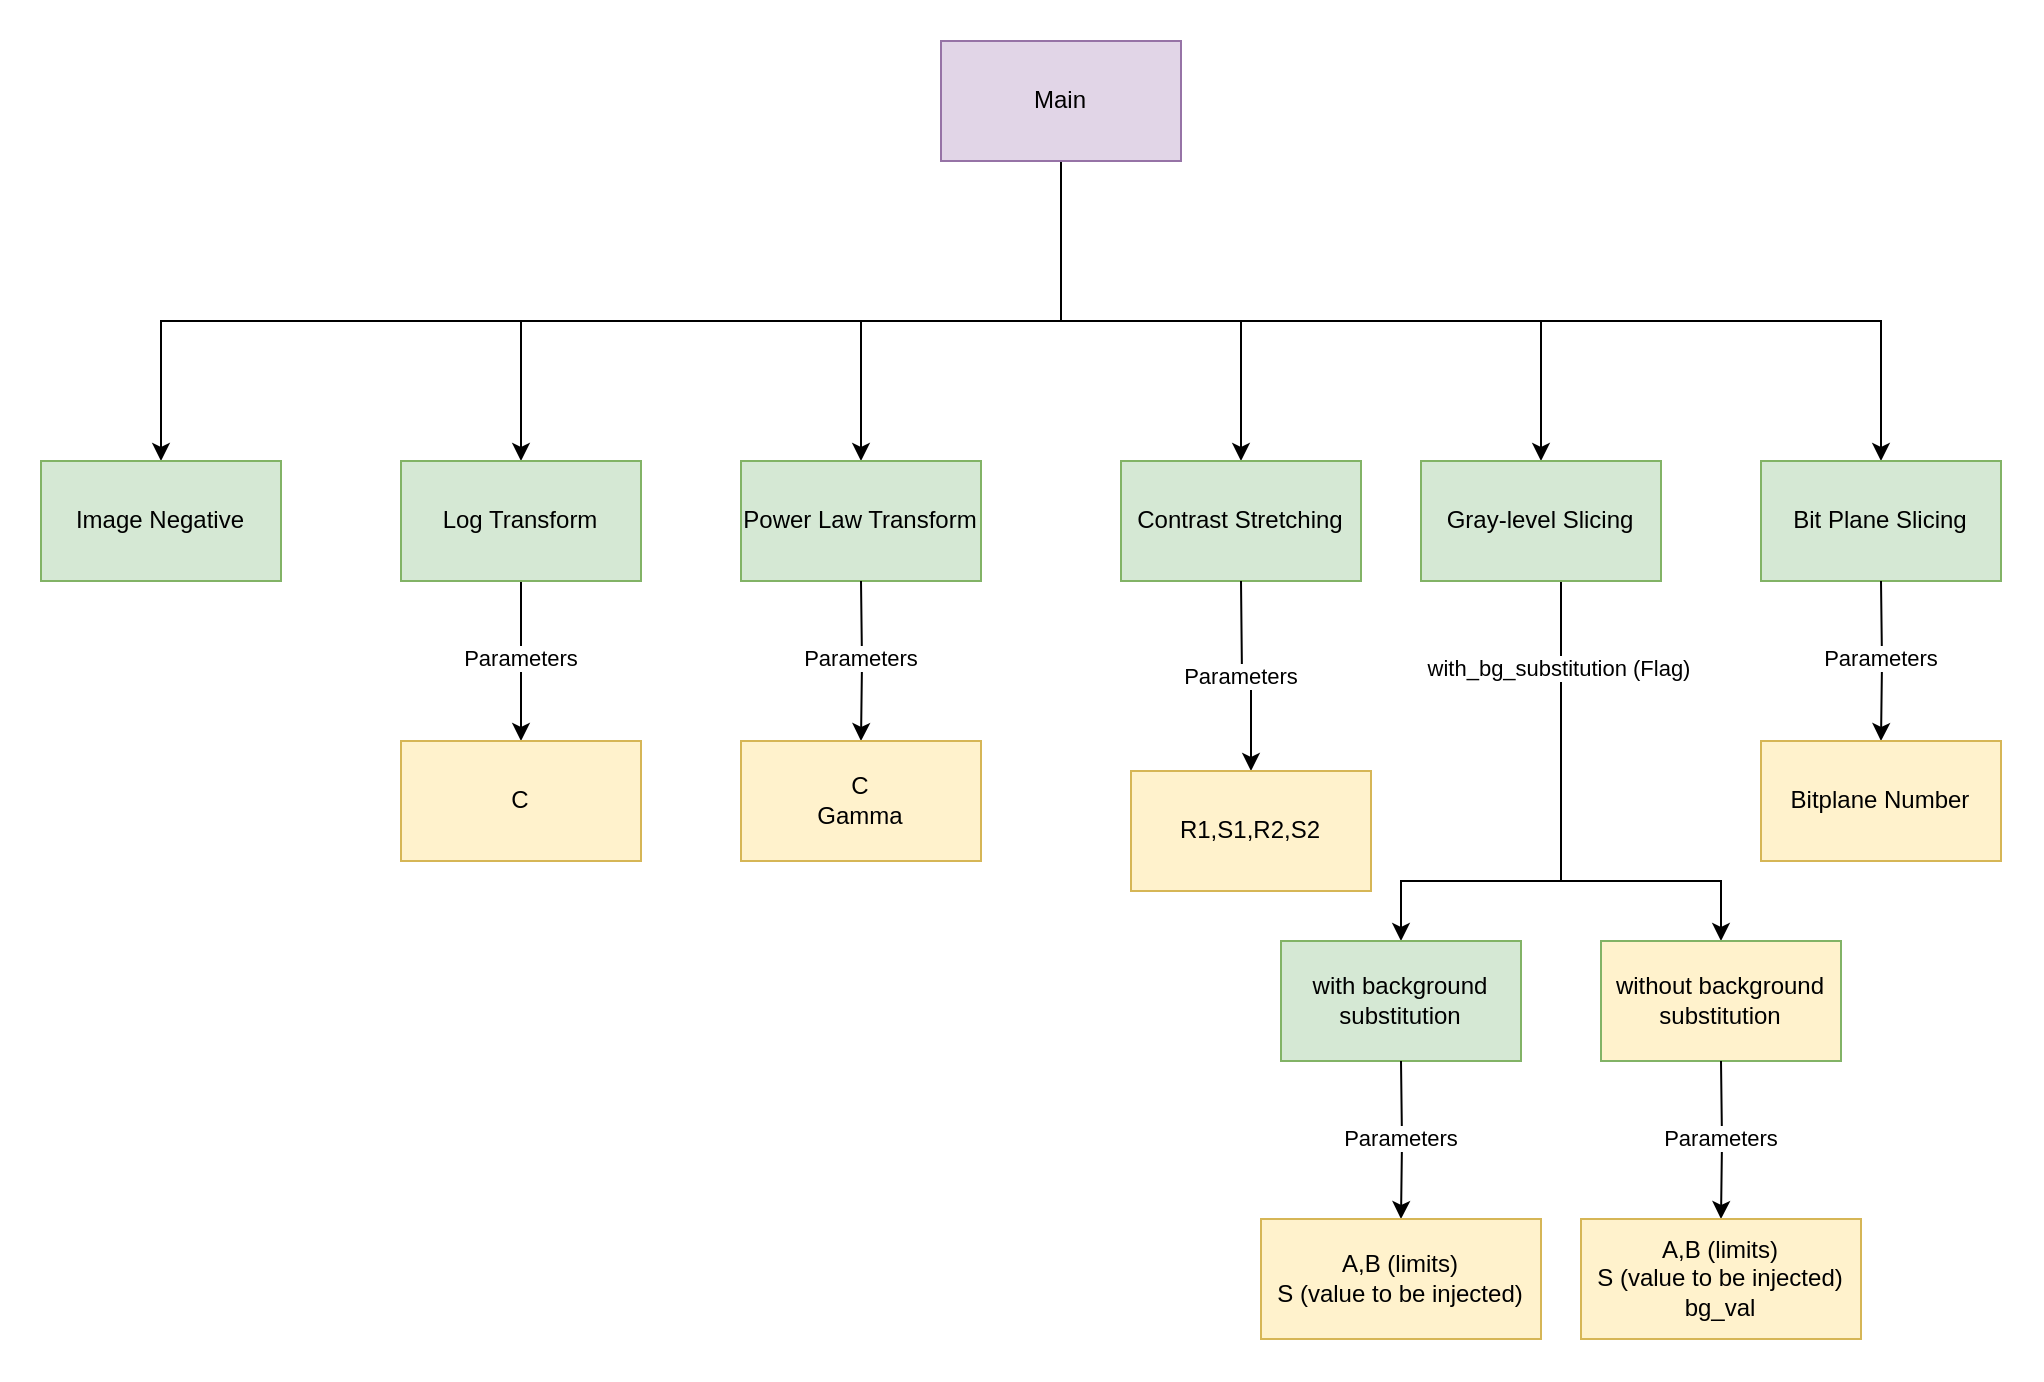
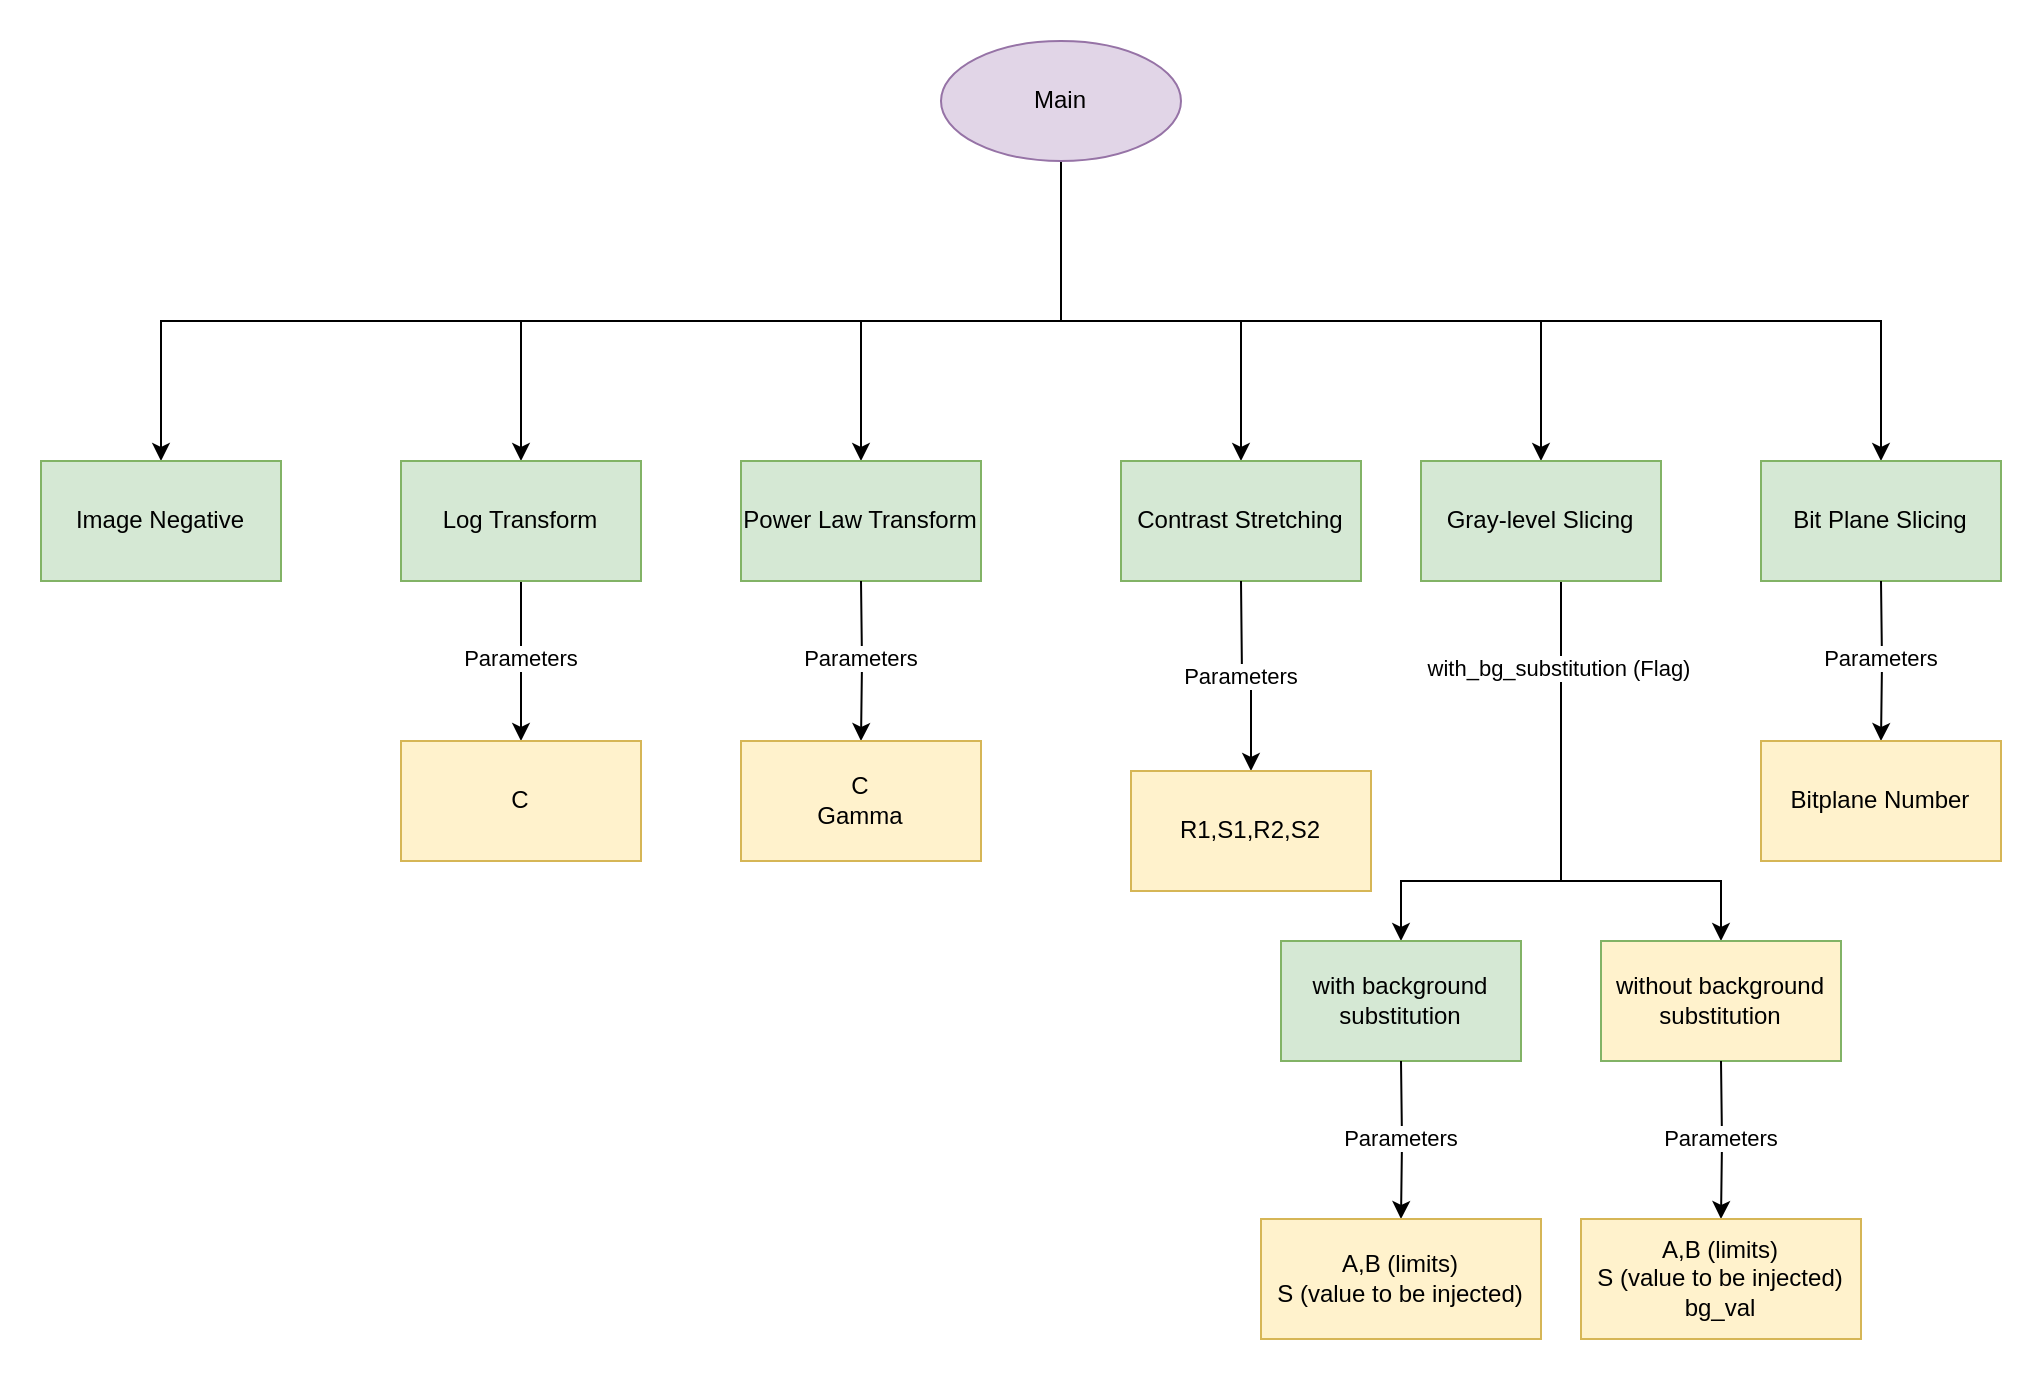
(1061, 101) -> (1061, 101)
